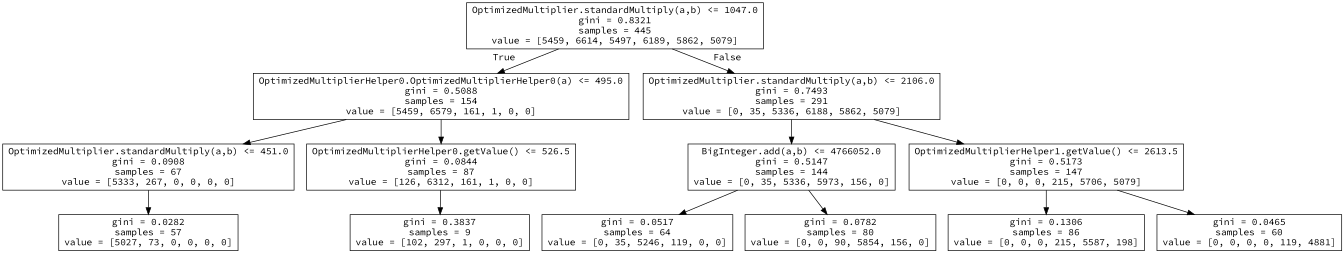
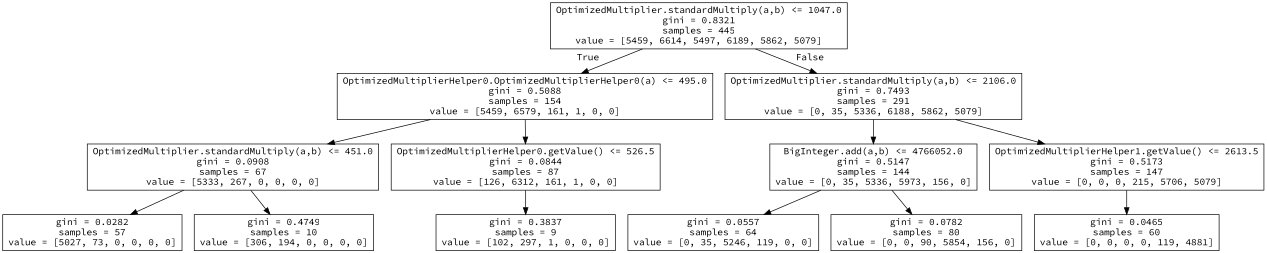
none -> (284, 233)
(637, 233) -> (723, 233)
(1046, 233) -> none
